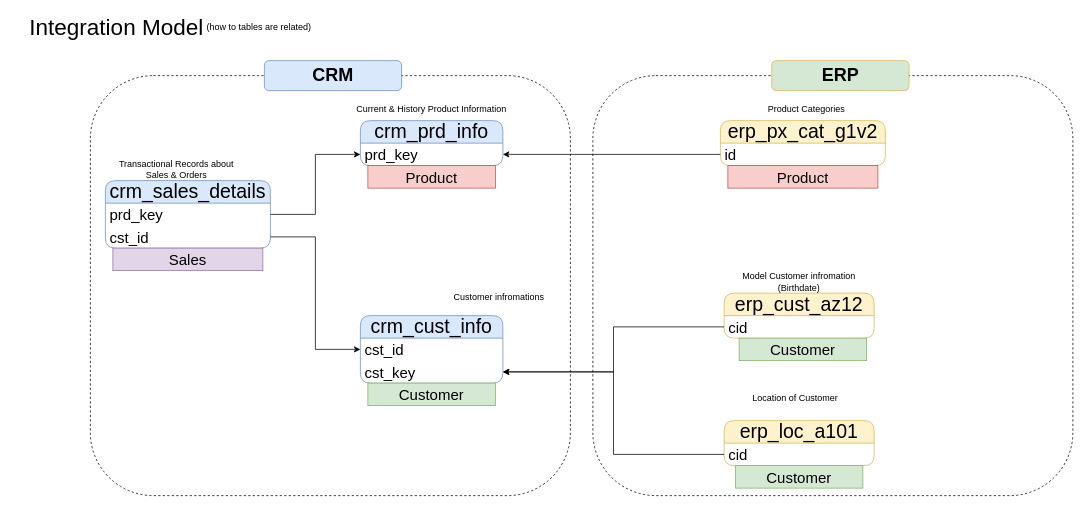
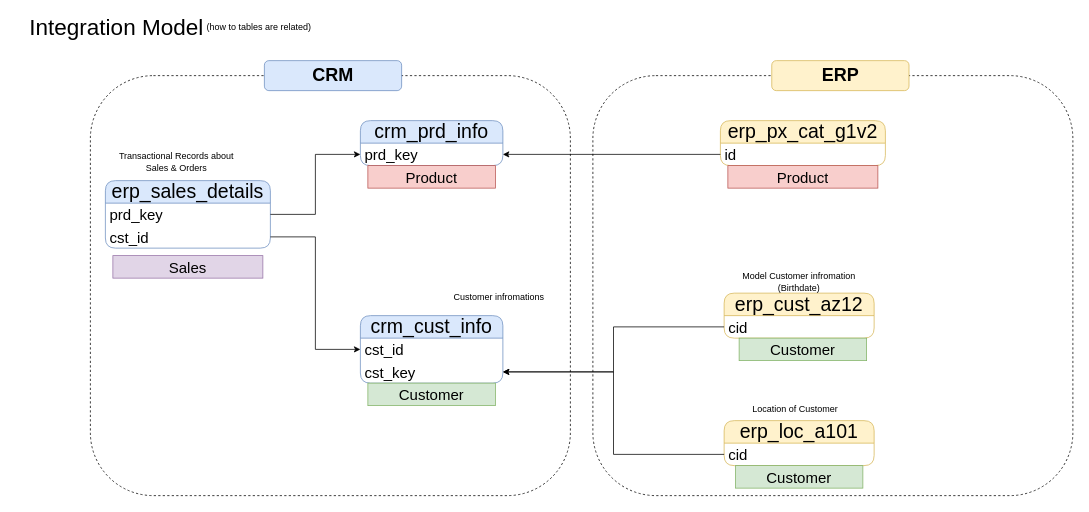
(840, 75) -> (840, 75)
(432, 109) -> none
(807, 109) -> none
(177, 169) -> (177, 162)
(188, 192) -> (188, 192)
(188, 259) -> (188, 267)
(795, 398) -> (795, 409)
